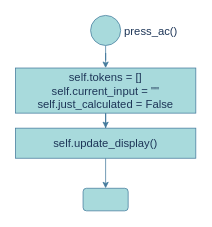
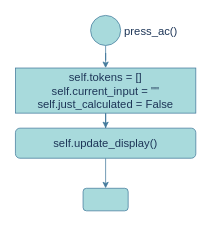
(105, 143) -> (105, 143)
